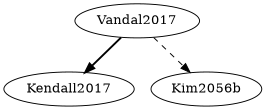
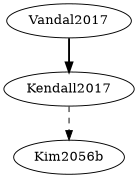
(168, 52) -> (69, 118)
